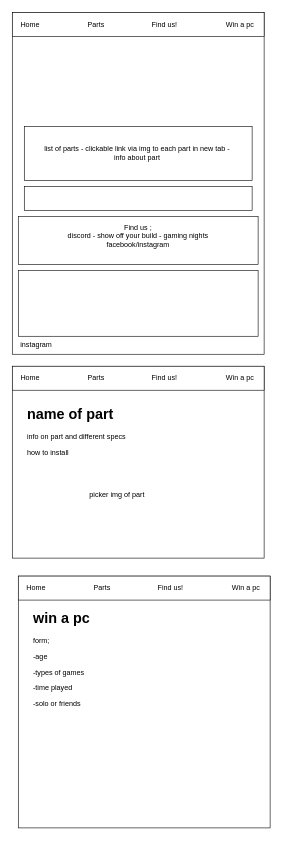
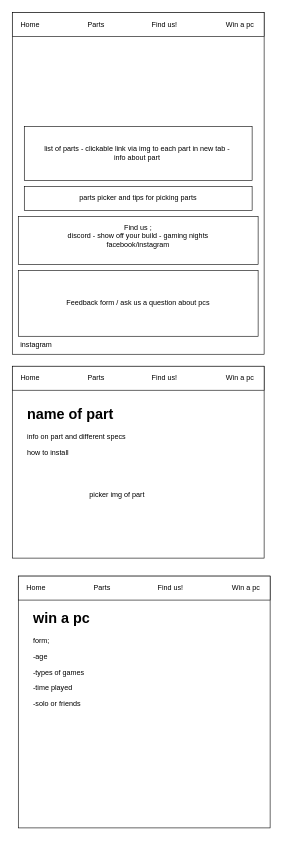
none -> (138, 198)
none -> (138, 303)
